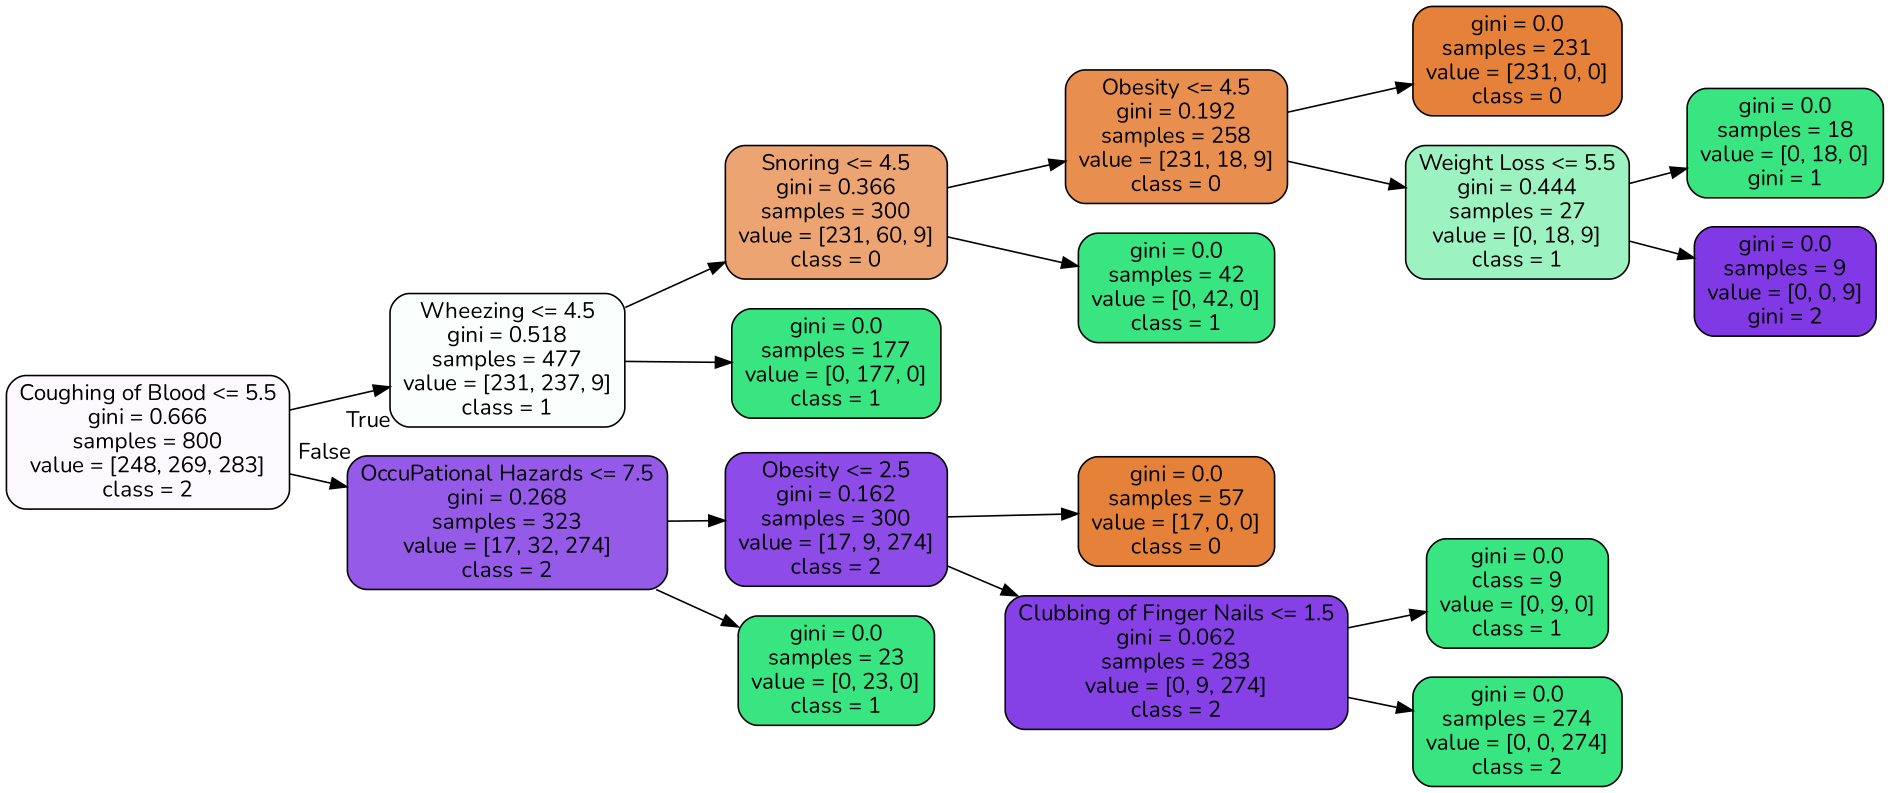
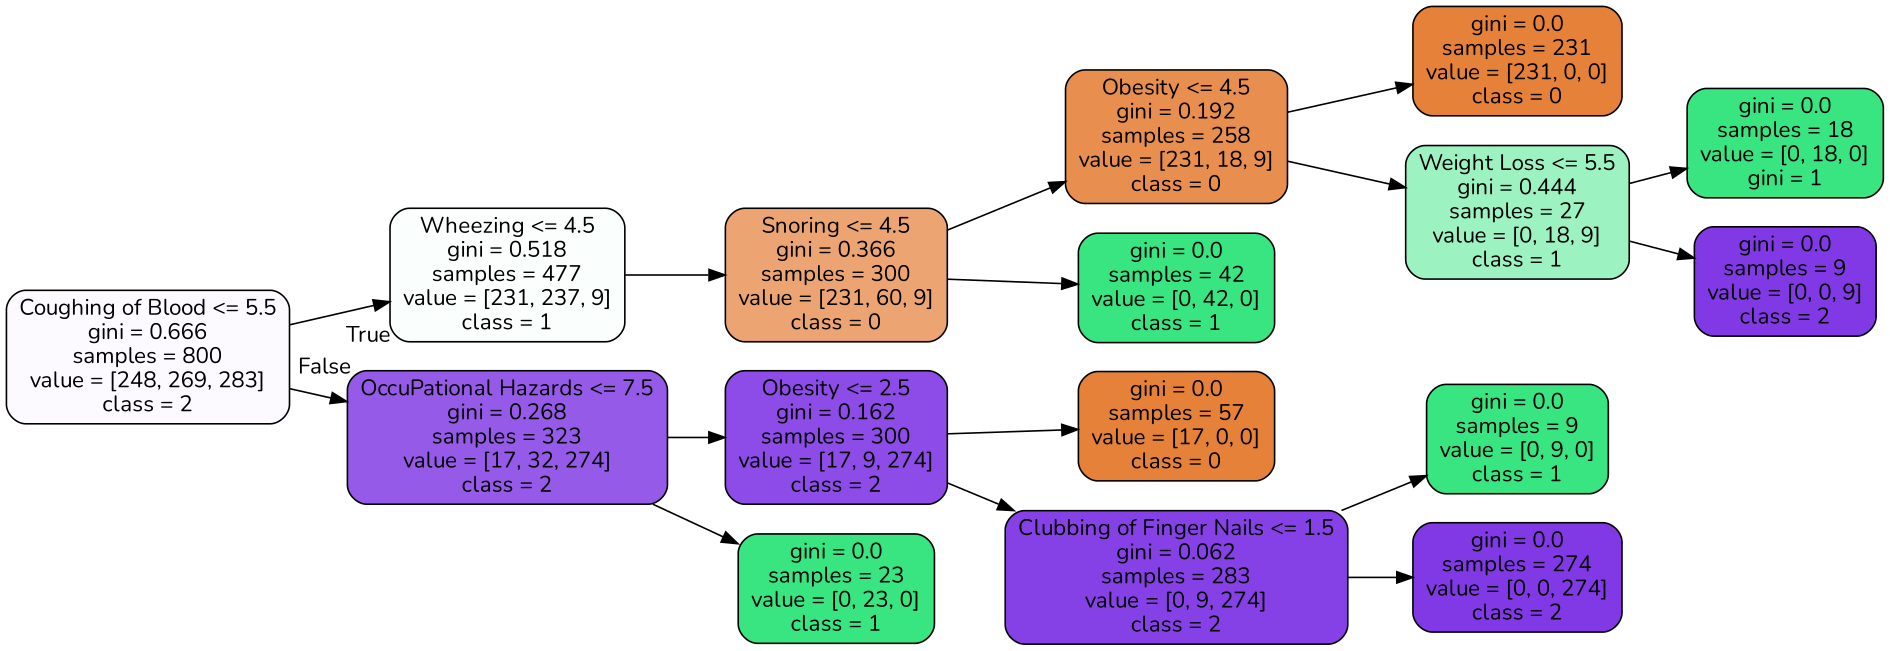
(1785, 281) -> (1785, 281)
(836, 363) -> none
(1517, 593) -> (1517, 439)
(1517, 732) -> (1517, 577)
